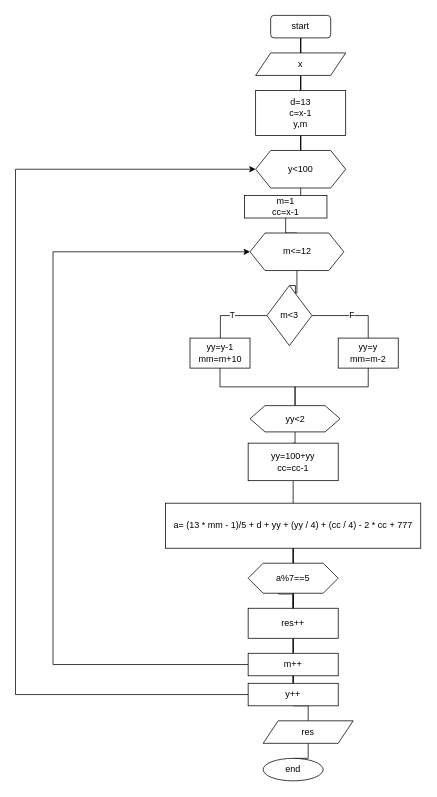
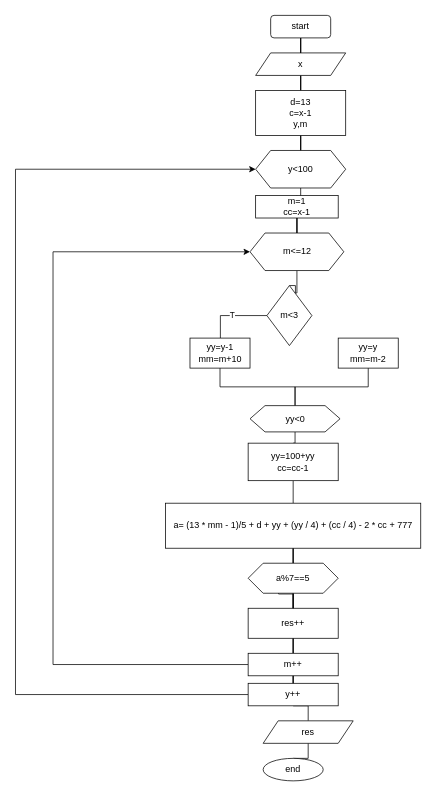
(285, 207) -> (297, 207)
(351, 315) -> none
(295, 419) -> (295, 419)
